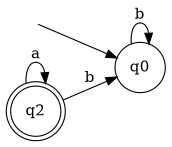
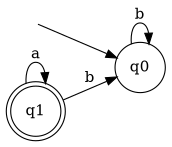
(36, 111) -> (36, 111)
